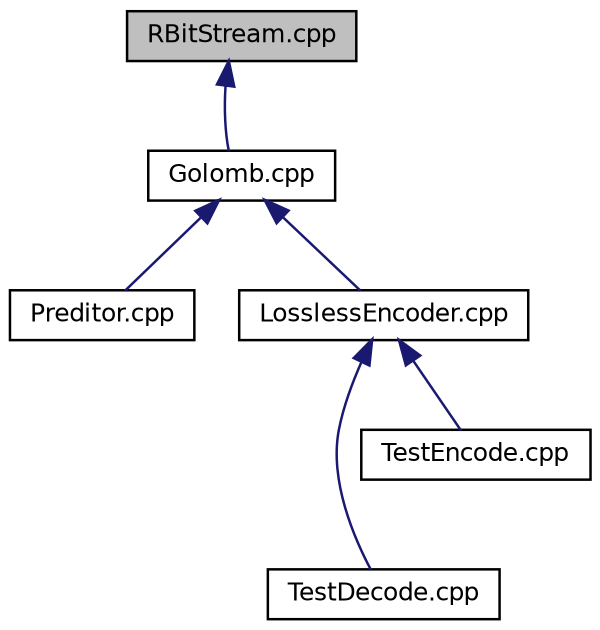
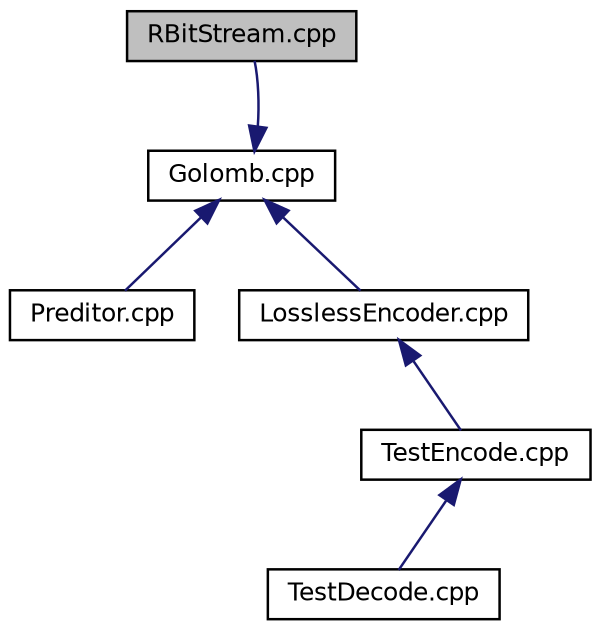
(225, 119) -> (258, 94)
(337, 467) -> (422, 535)
